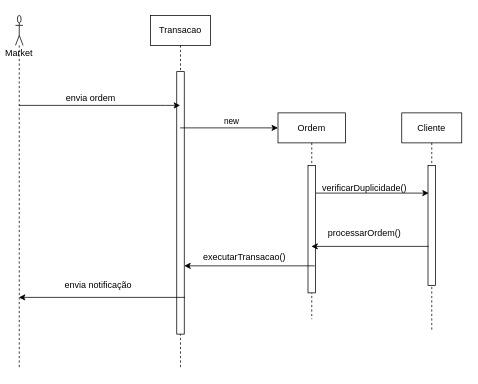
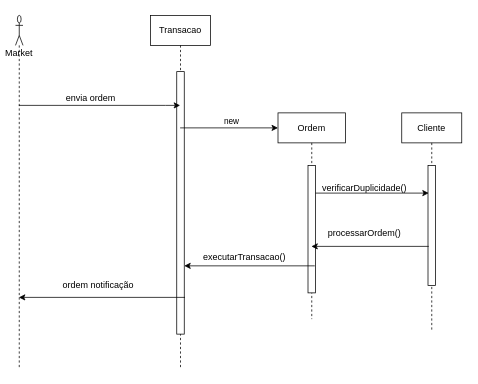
(98, 285) -> (98, 285)
